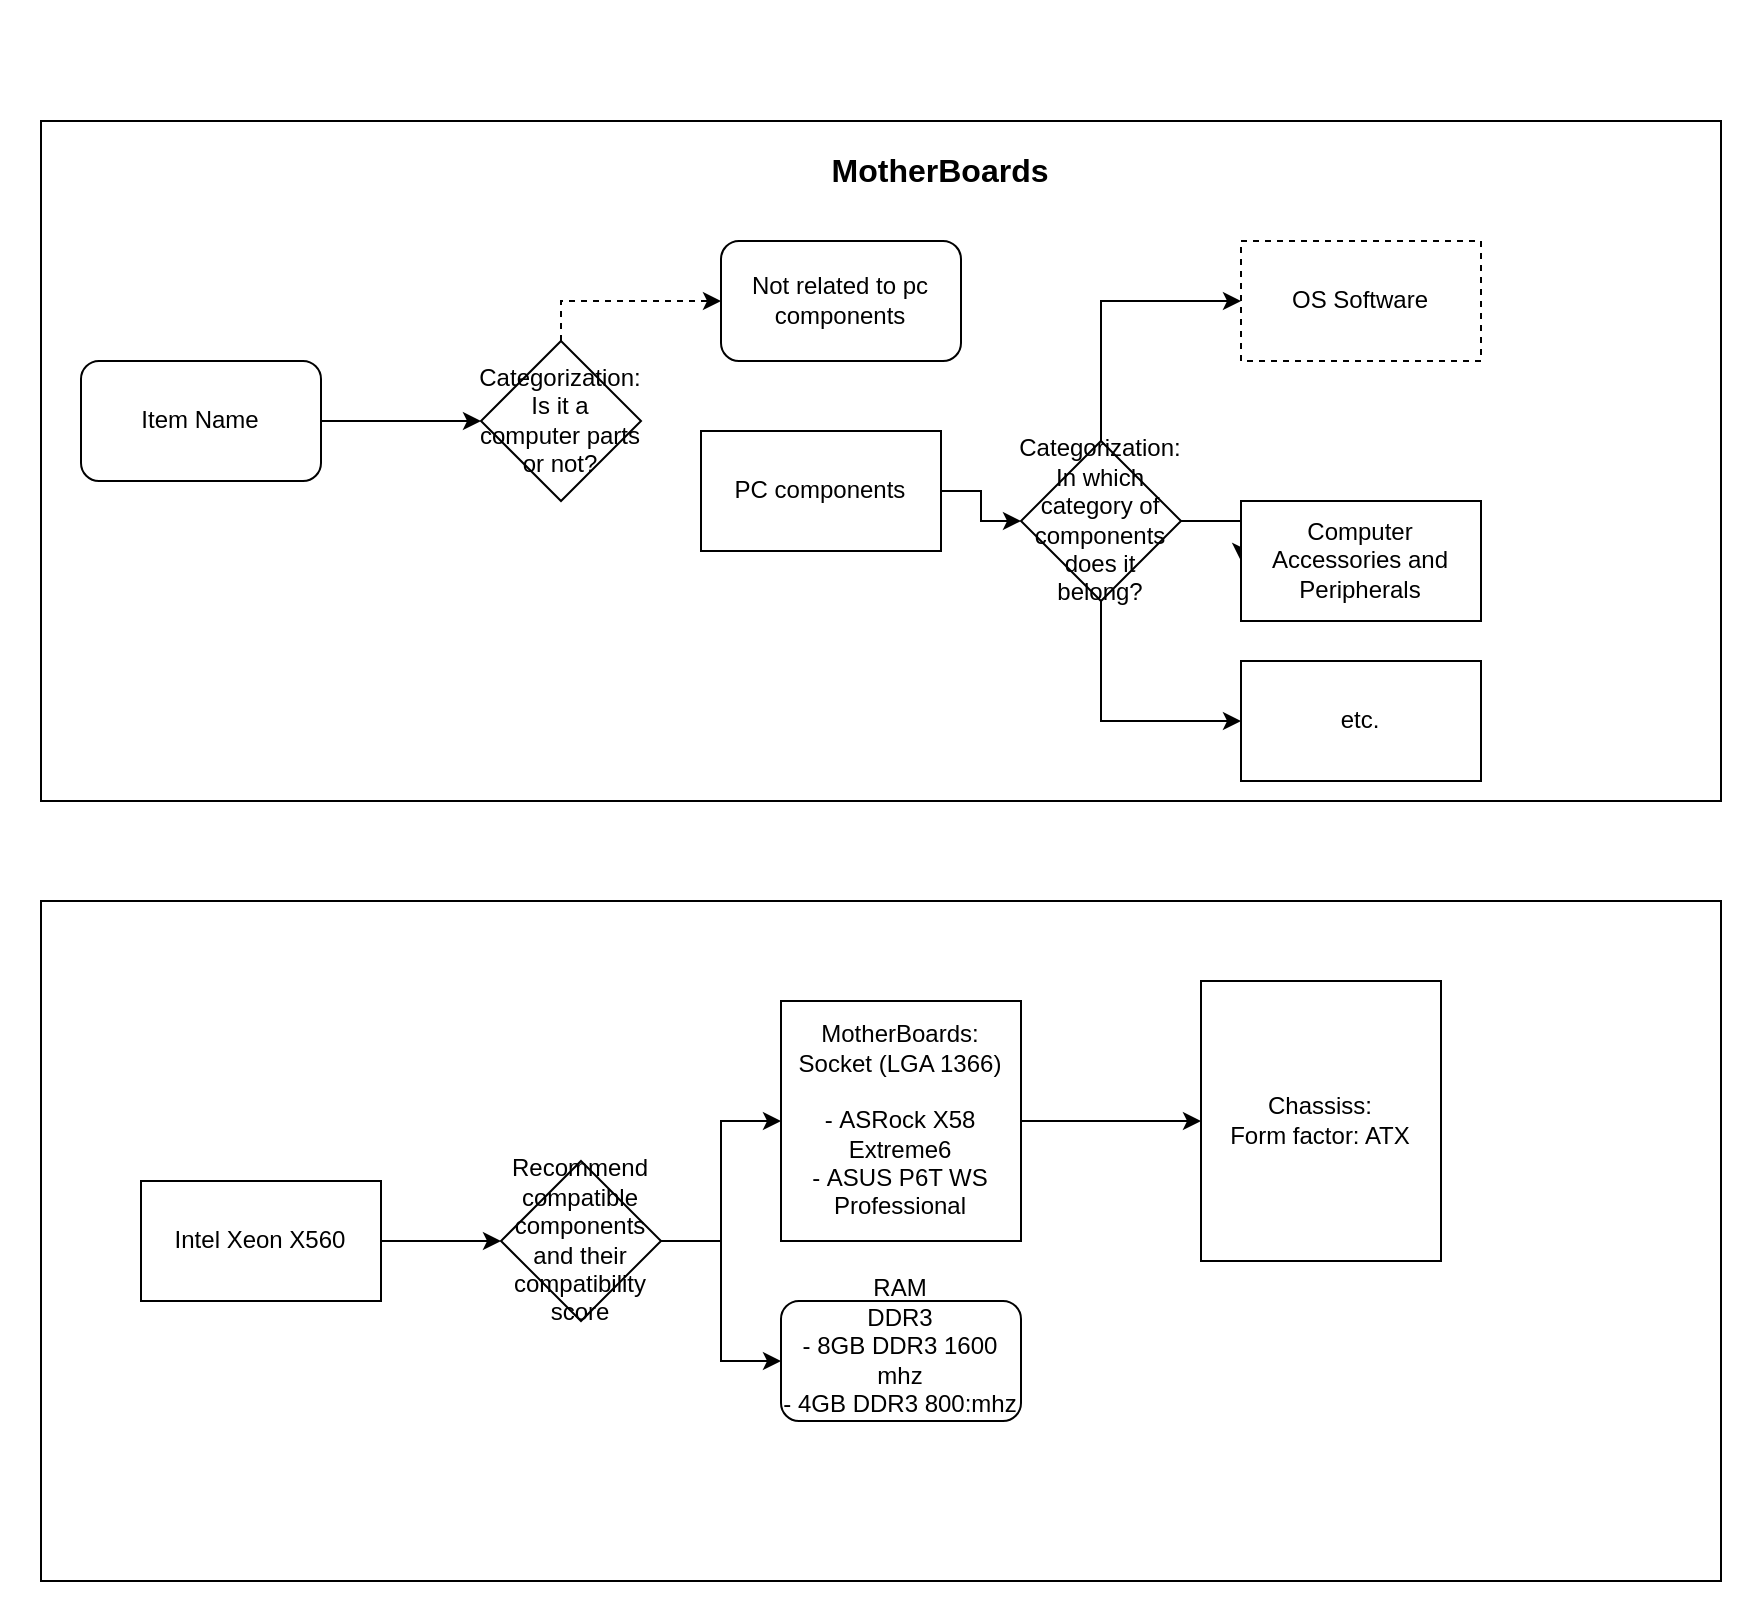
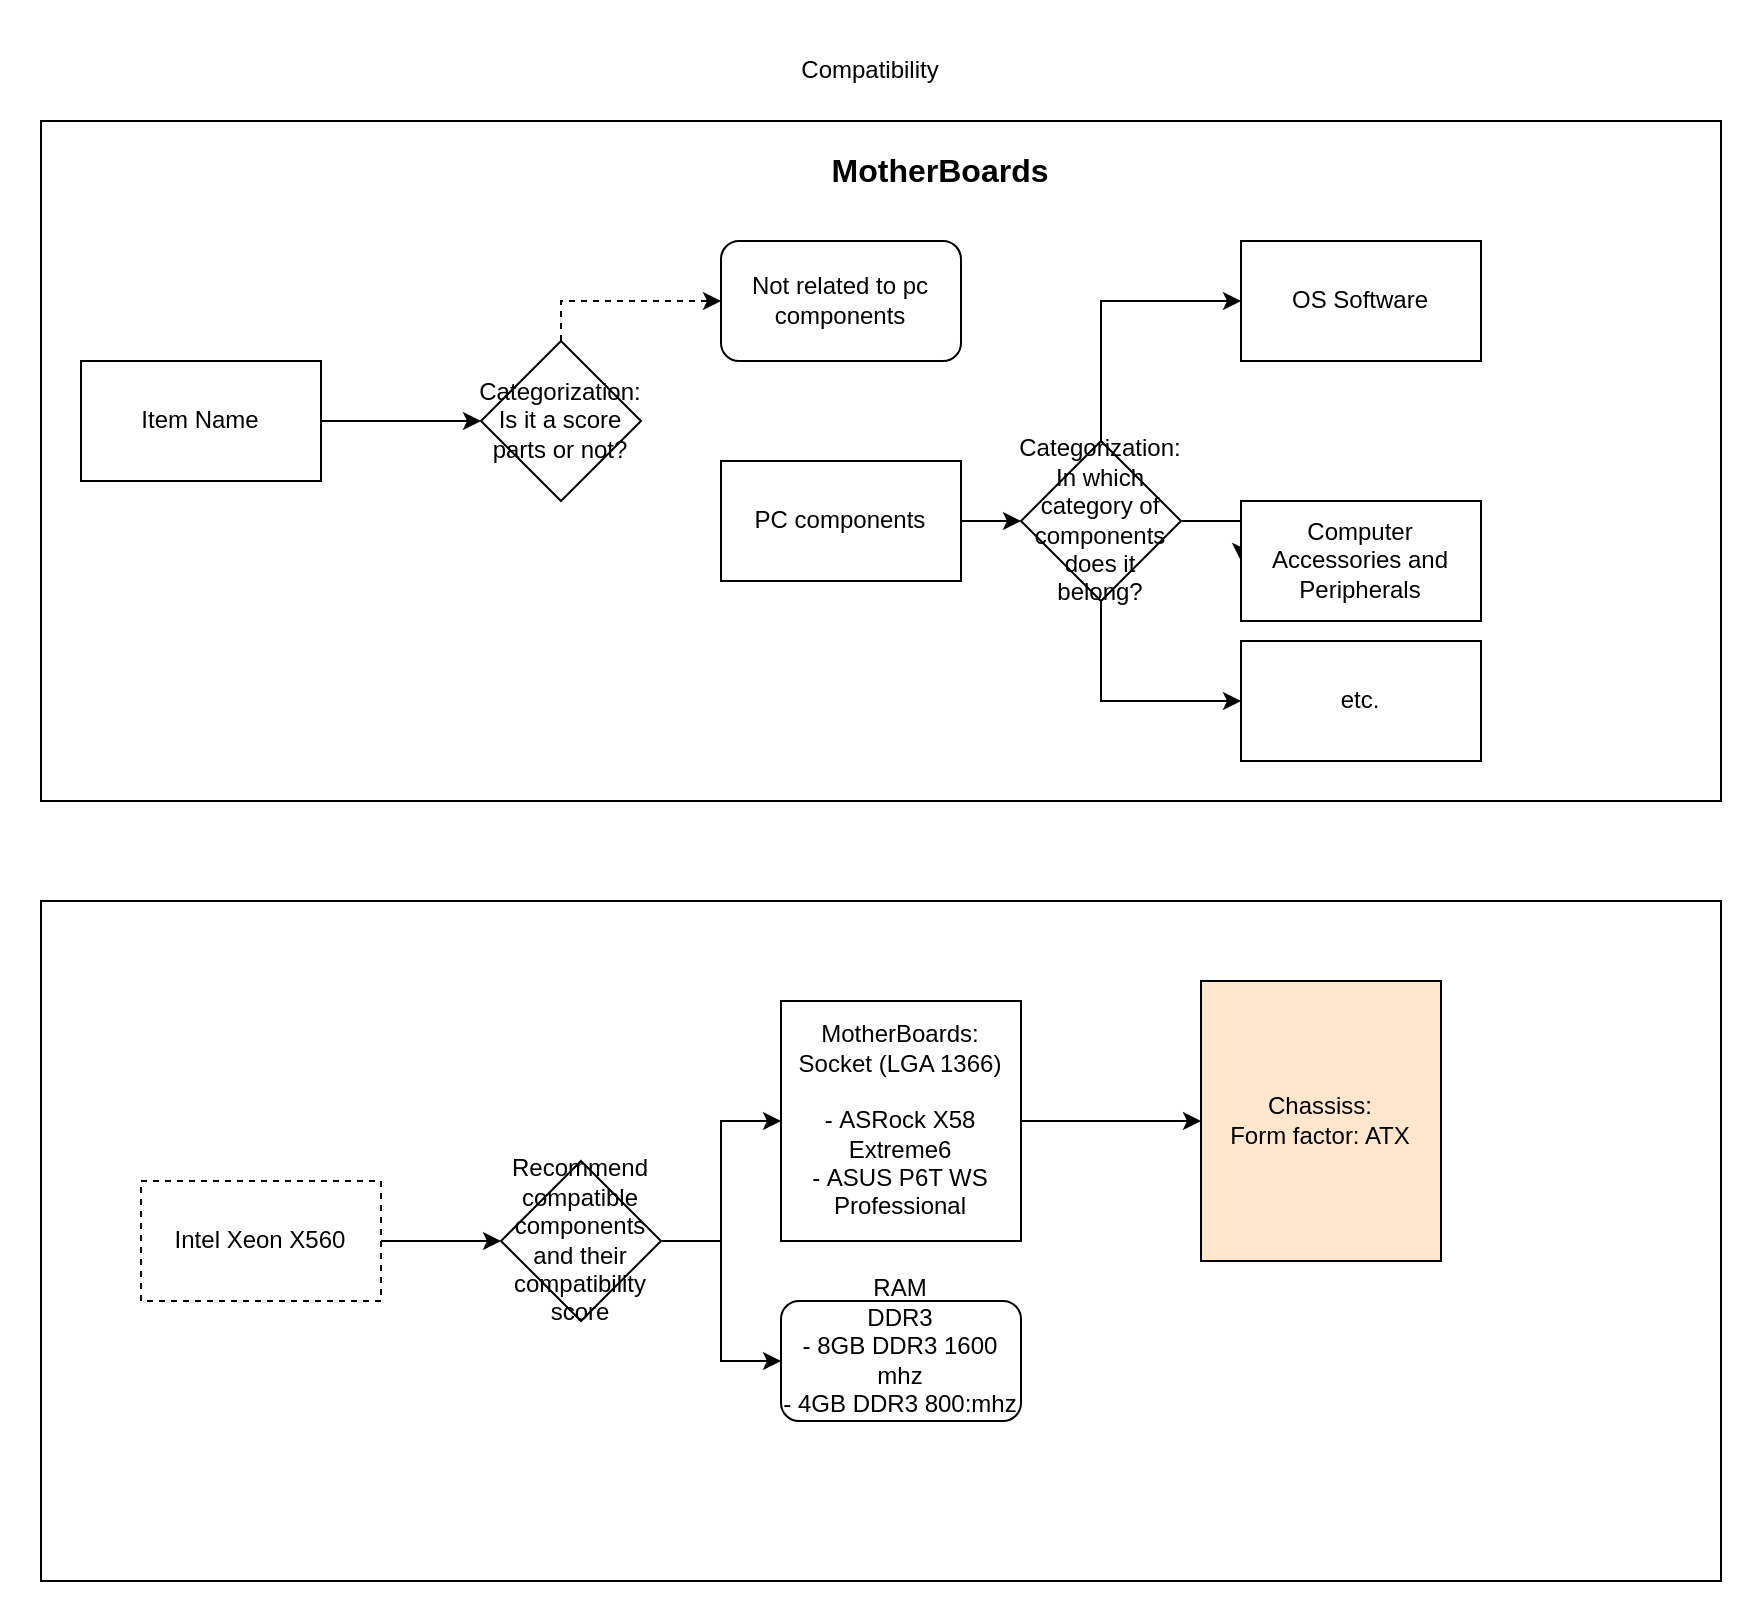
none -> (871, 71)
(1361, 301) -> (1361, 301)
(201, 421) -> (201, 421)
(561, 421) -> (561, 421)
(821, 491) -> (841, 521)
(1361, 721) -> (1361, 701)
(1321, 1121) -> (1321, 1121)
(261, 1241) -> (261, 1241)
